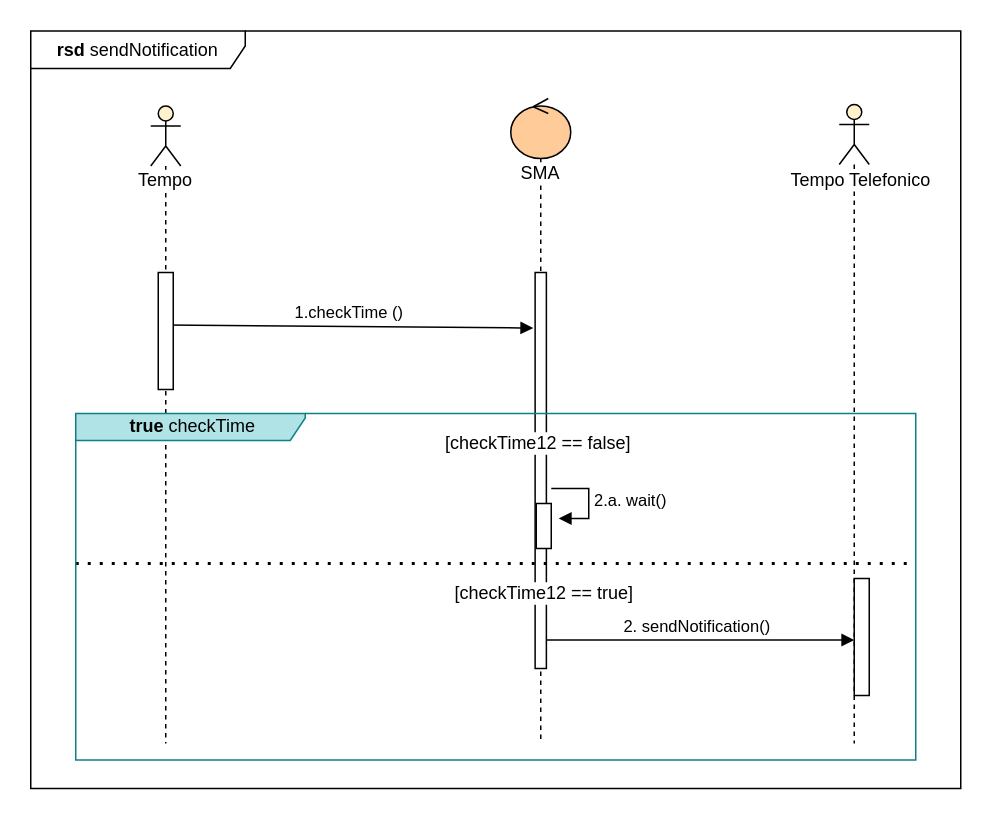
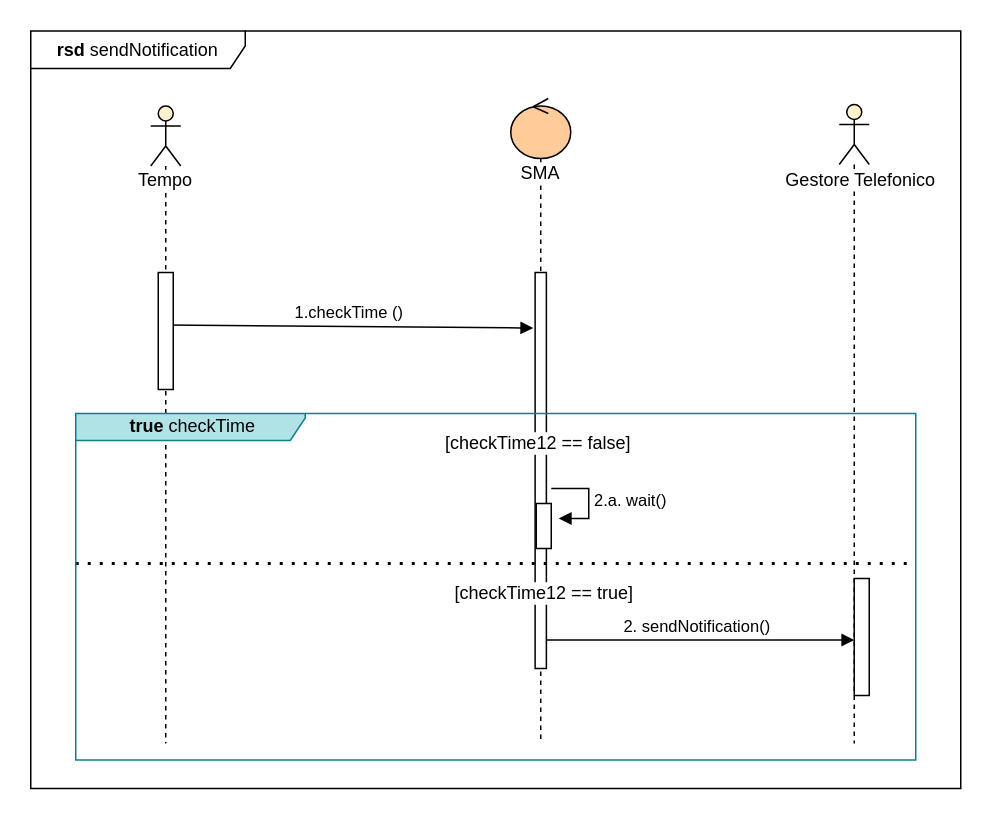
(861, 181) -> (861, 181)
